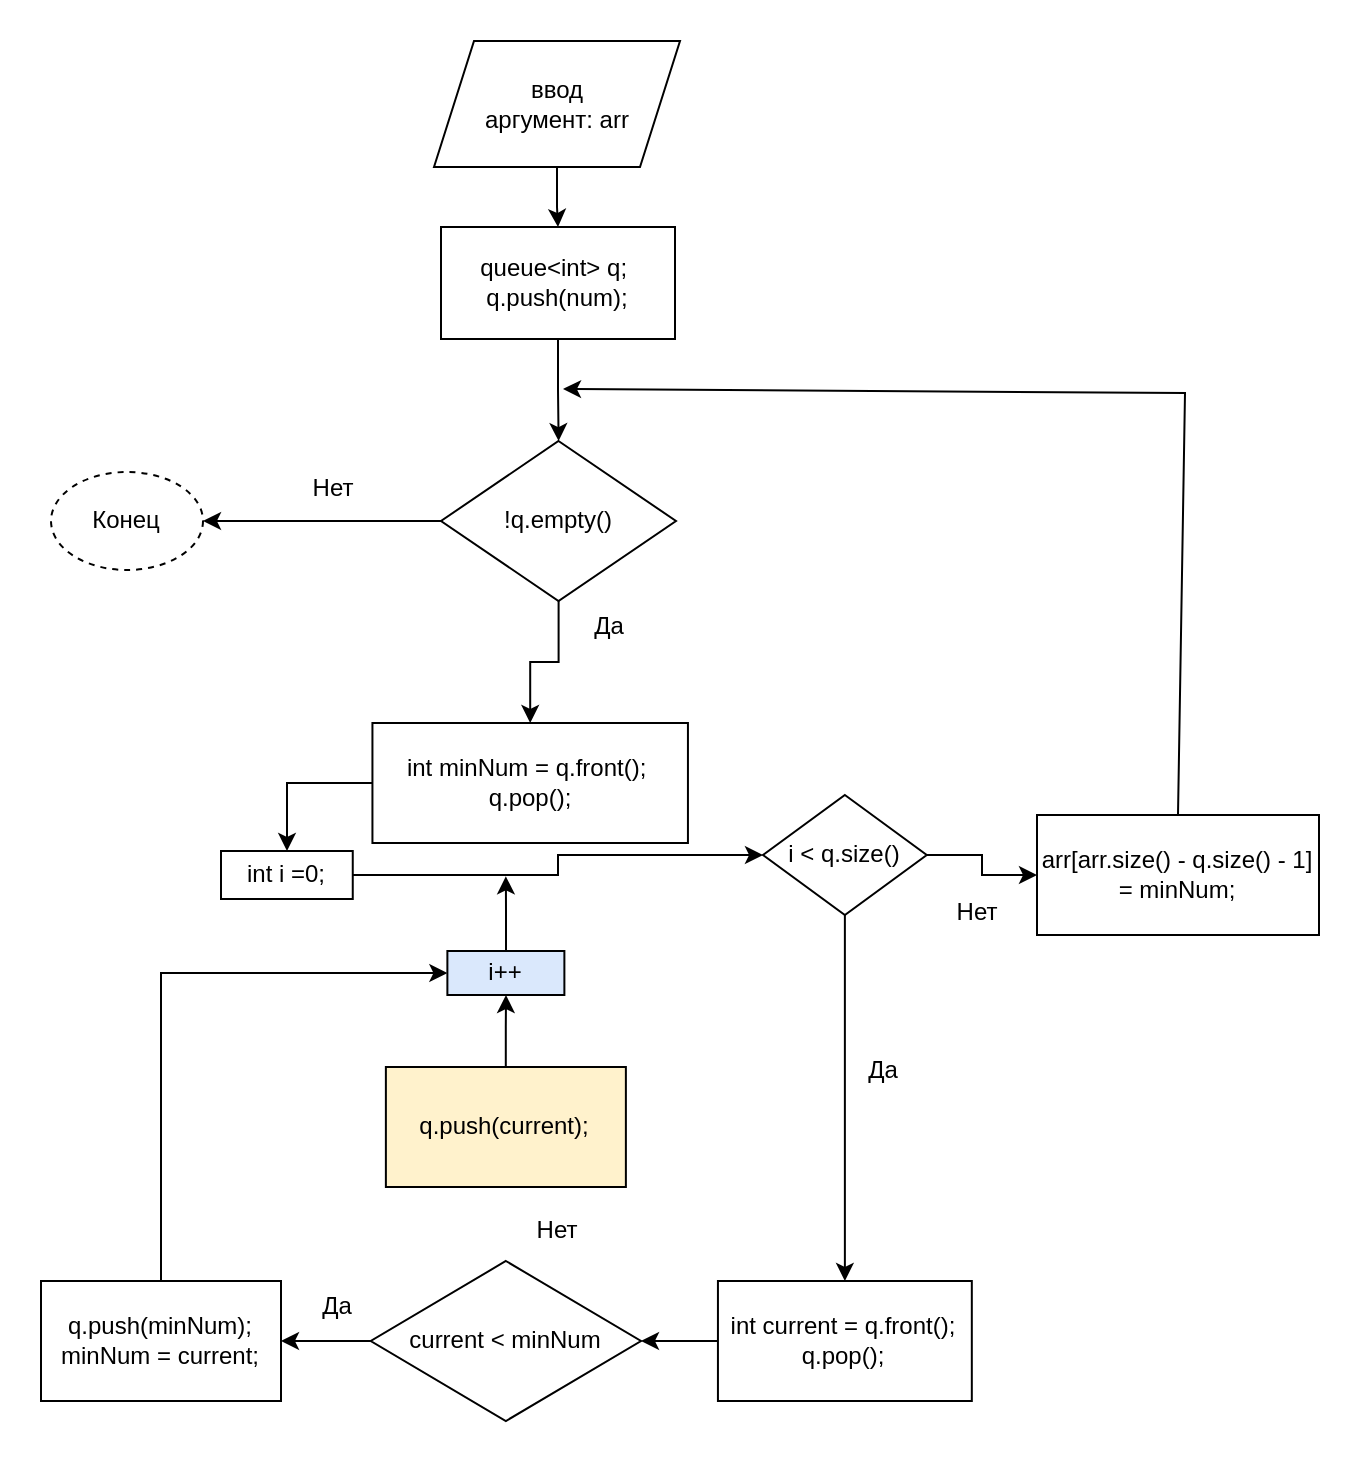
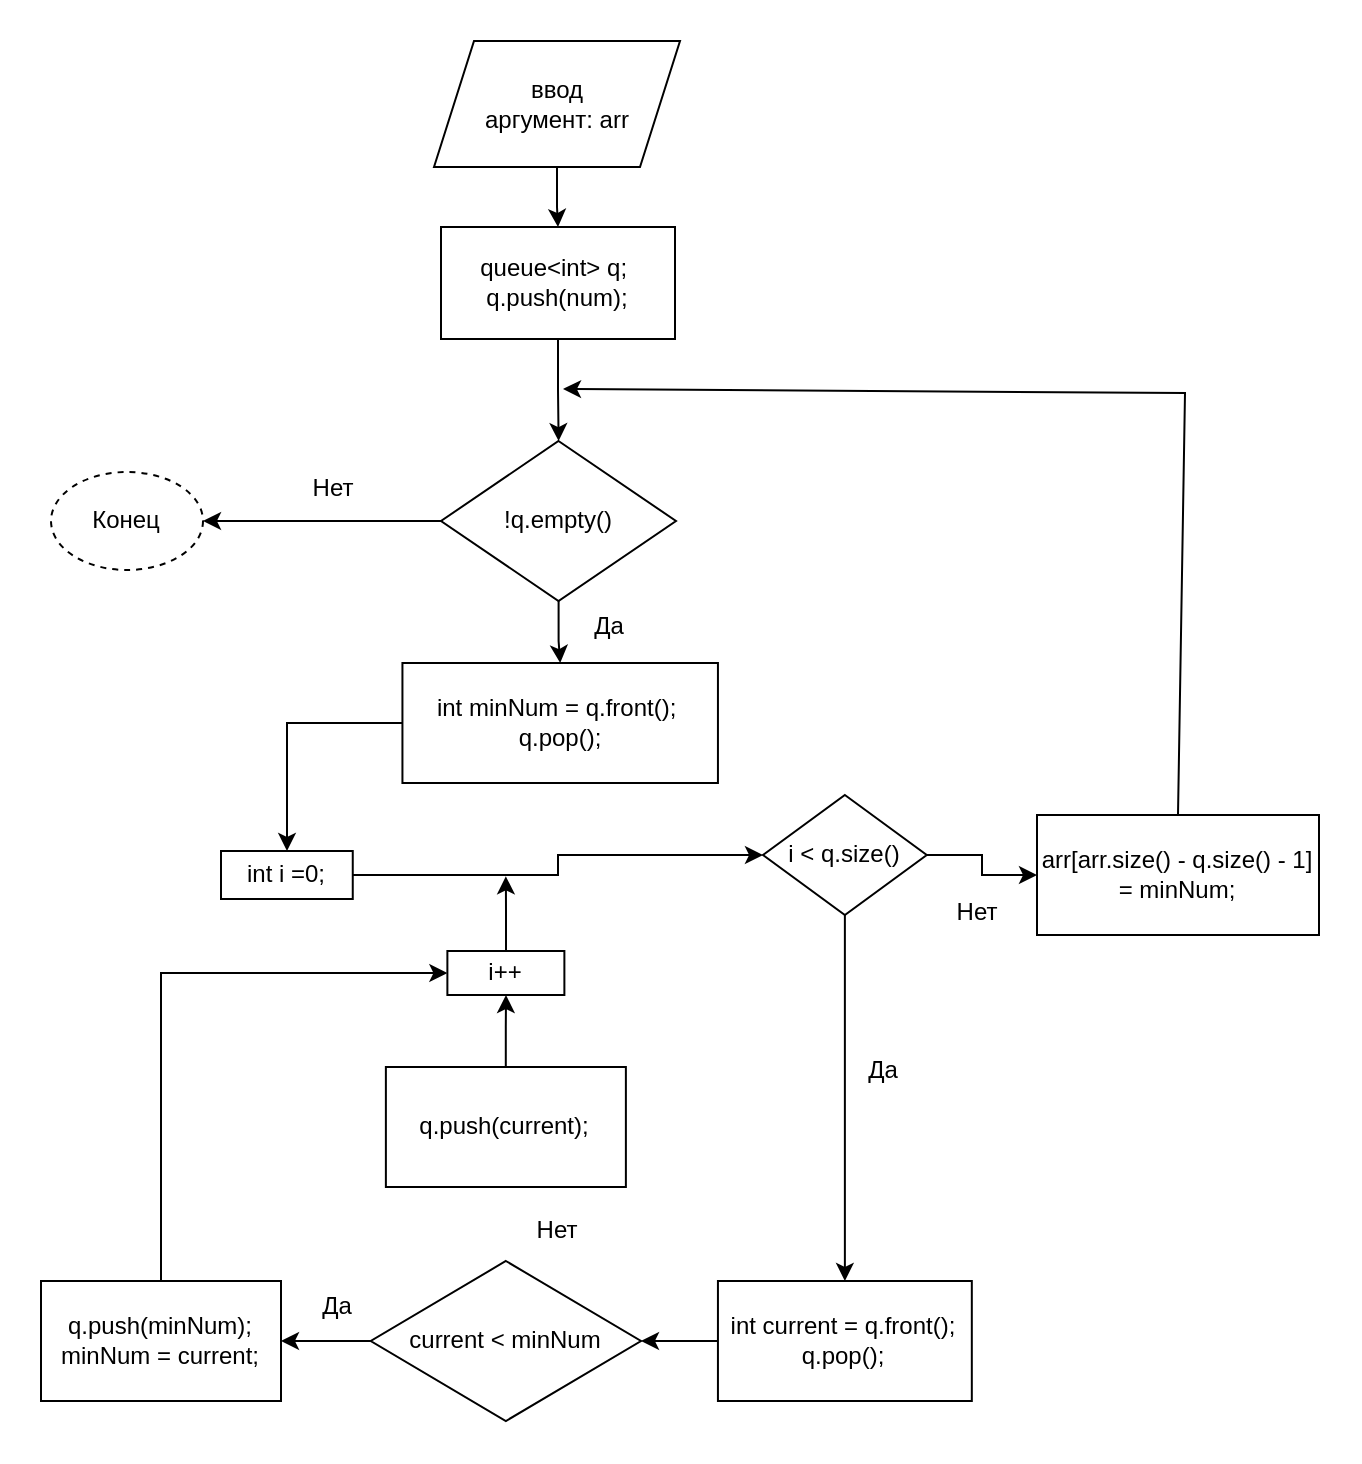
(530, 783) -> (560, 723)
(506, 973) -> (506, 973)
(506, 1127) -> (506, 1127)
